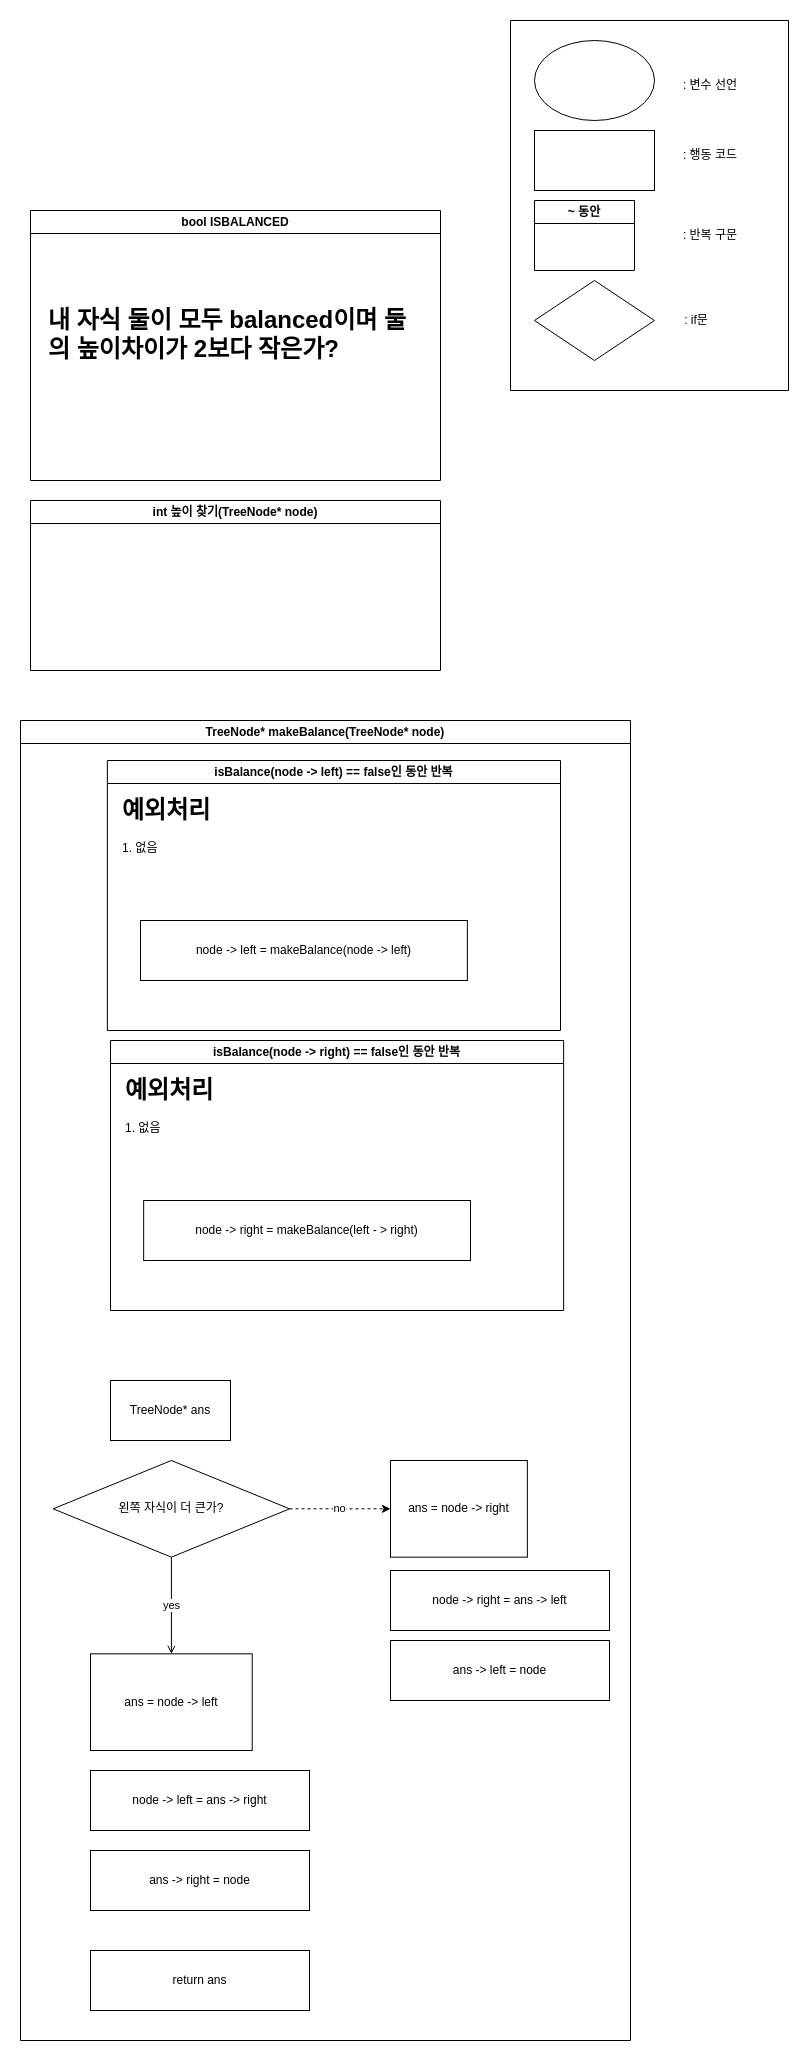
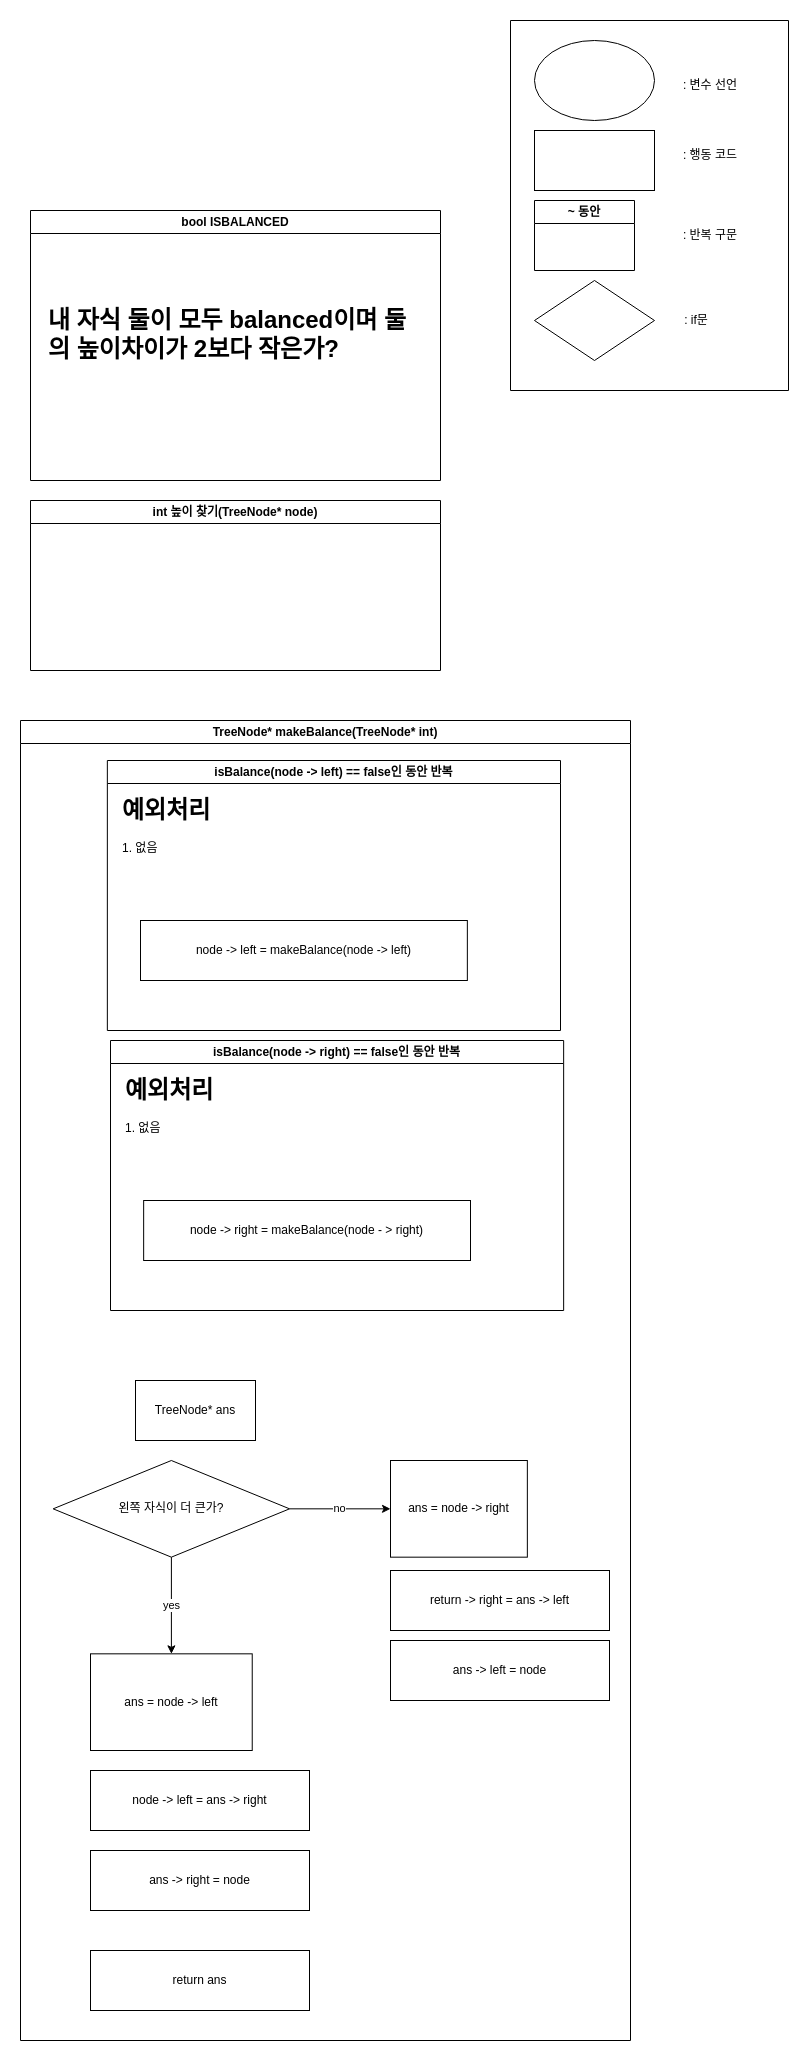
(326, 733) -> (326, 733)
(307, 1231) -> (307, 1231)
(171, 1411) -> (196, 1411)
(312, 1509) -> (312, 1509)
(500, 1601) -> (500, 1601)
(171, 1647) -> (171, 1645)
